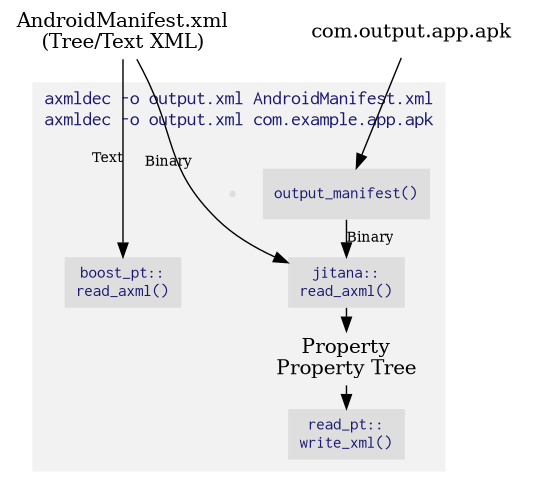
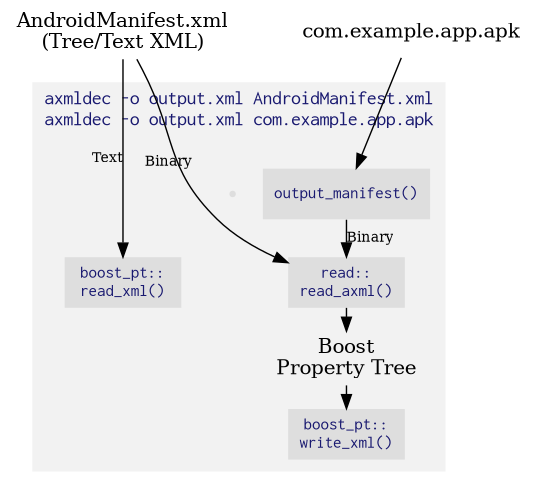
(411, 32) -> (411, 32)
(123, 283) -> (123, 283)
(346, 283) -> (346, 283)
(346, 358) -> (346, 358)
(346, 434) -> (346, 434)
